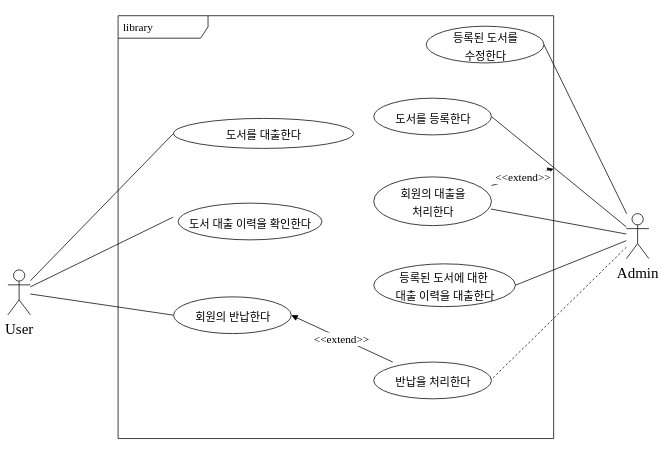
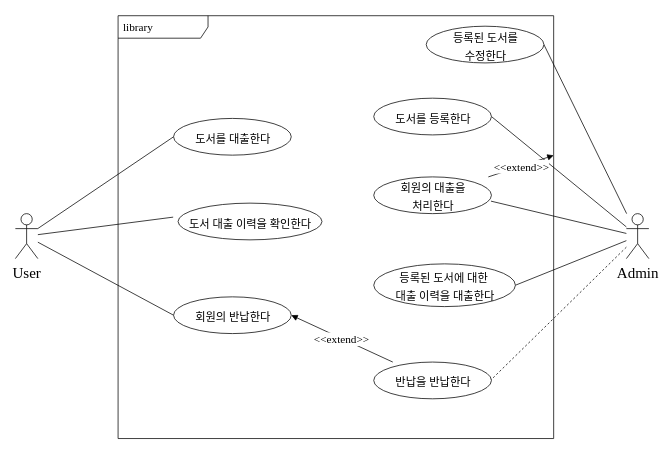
(264, 133) -> (233, 137)
(433, 201) -> (433, 195)
(19, 292) -> (27, 236)
(434, 381) -> (434, 381)
